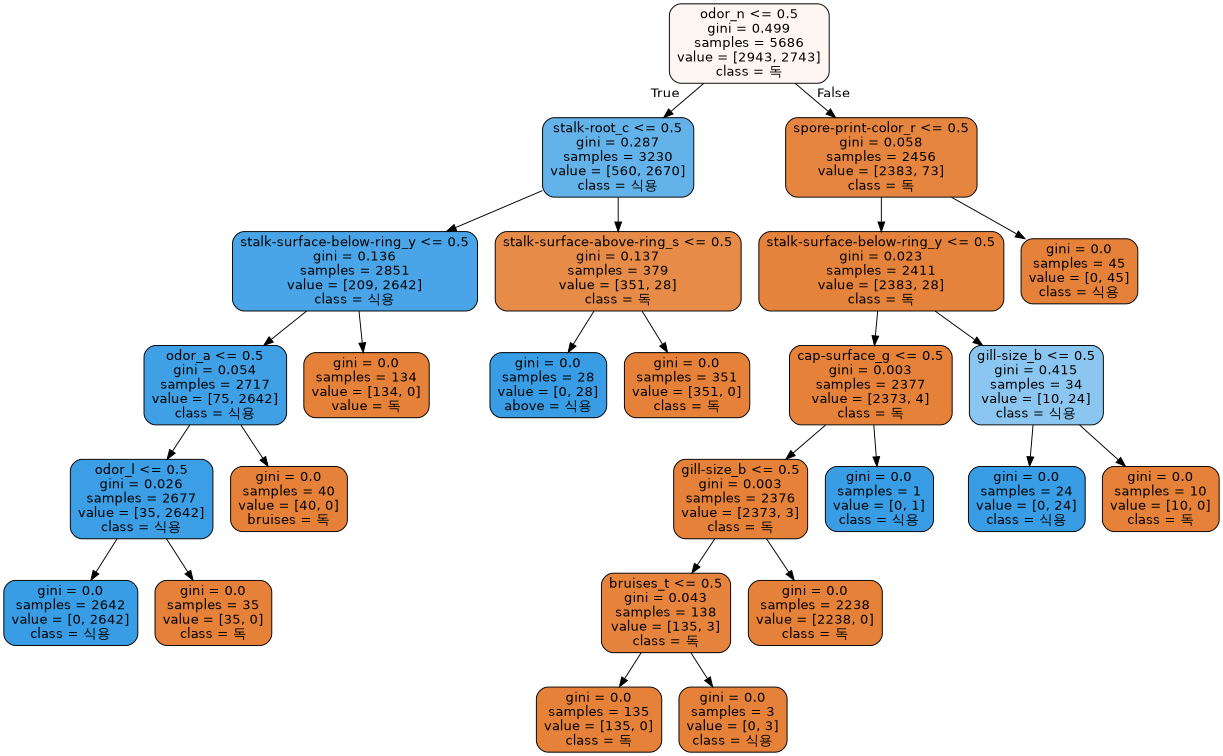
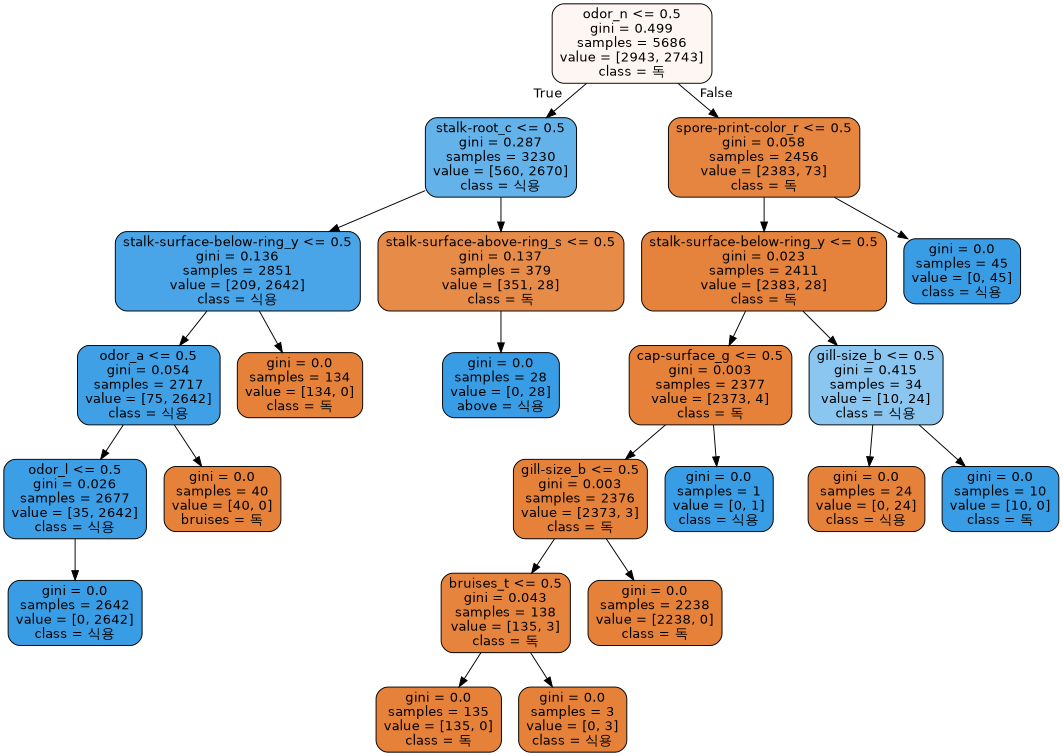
(1079, 271) -> (962, 271)
(367, 385) -> (300, 385)
(687, 385) -> none
(1027, 499) -> (867, 499)
(1161, 499) -> (1000, 499)
(213, 613) -> none
